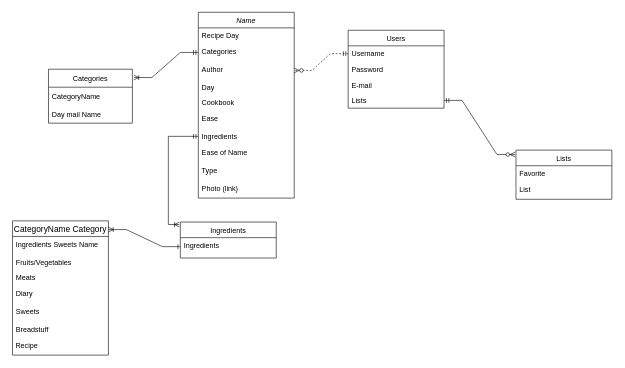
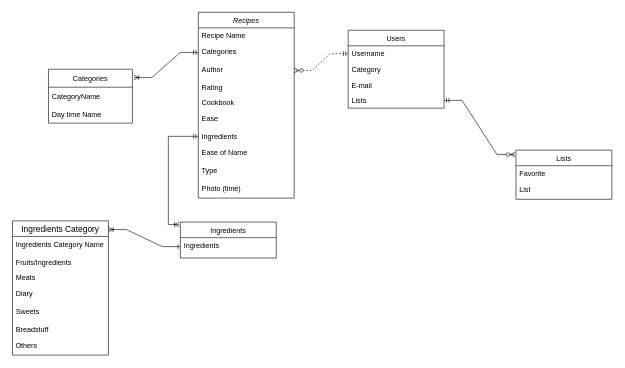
(246, 20) -> (246, 20)
(220, 36) -> (222, 36)
(368, 70) -> (368, 70)
(208, 88) -> (213, 88)
(74, 115) -> (75, 115)
(223, 188) -> (224, 188)
(60, 229) -> (60, 229)
(59, 245) -> (63, 245)
(48, 263) -> (50, 263)
(25, 347) -> (26, 347)
